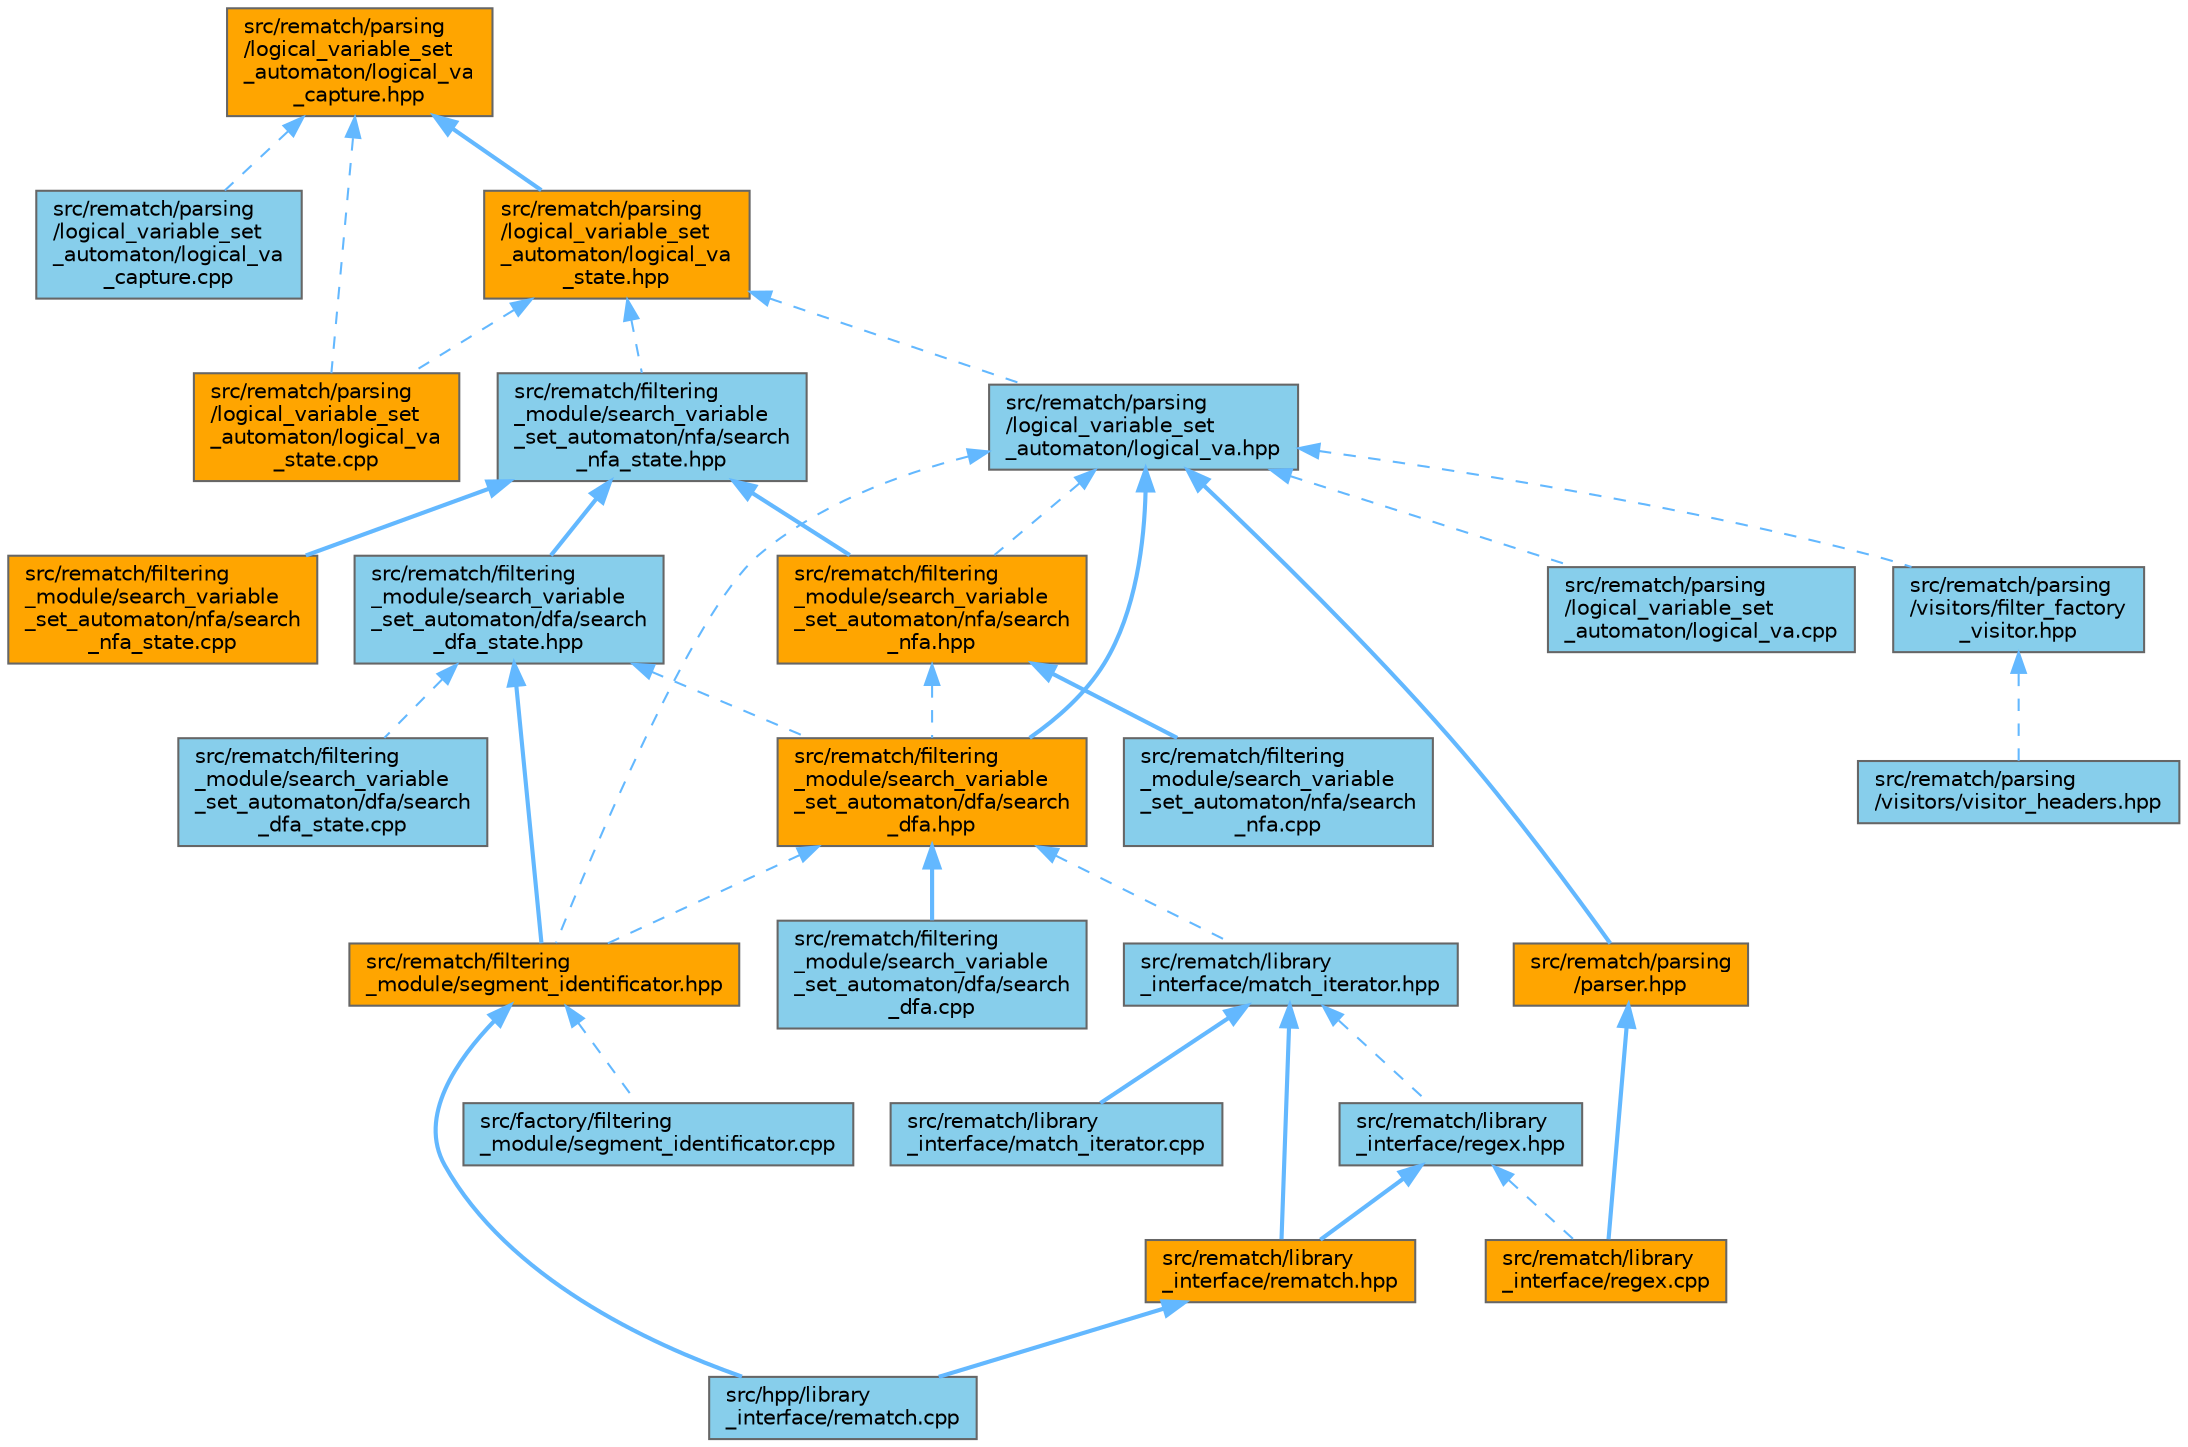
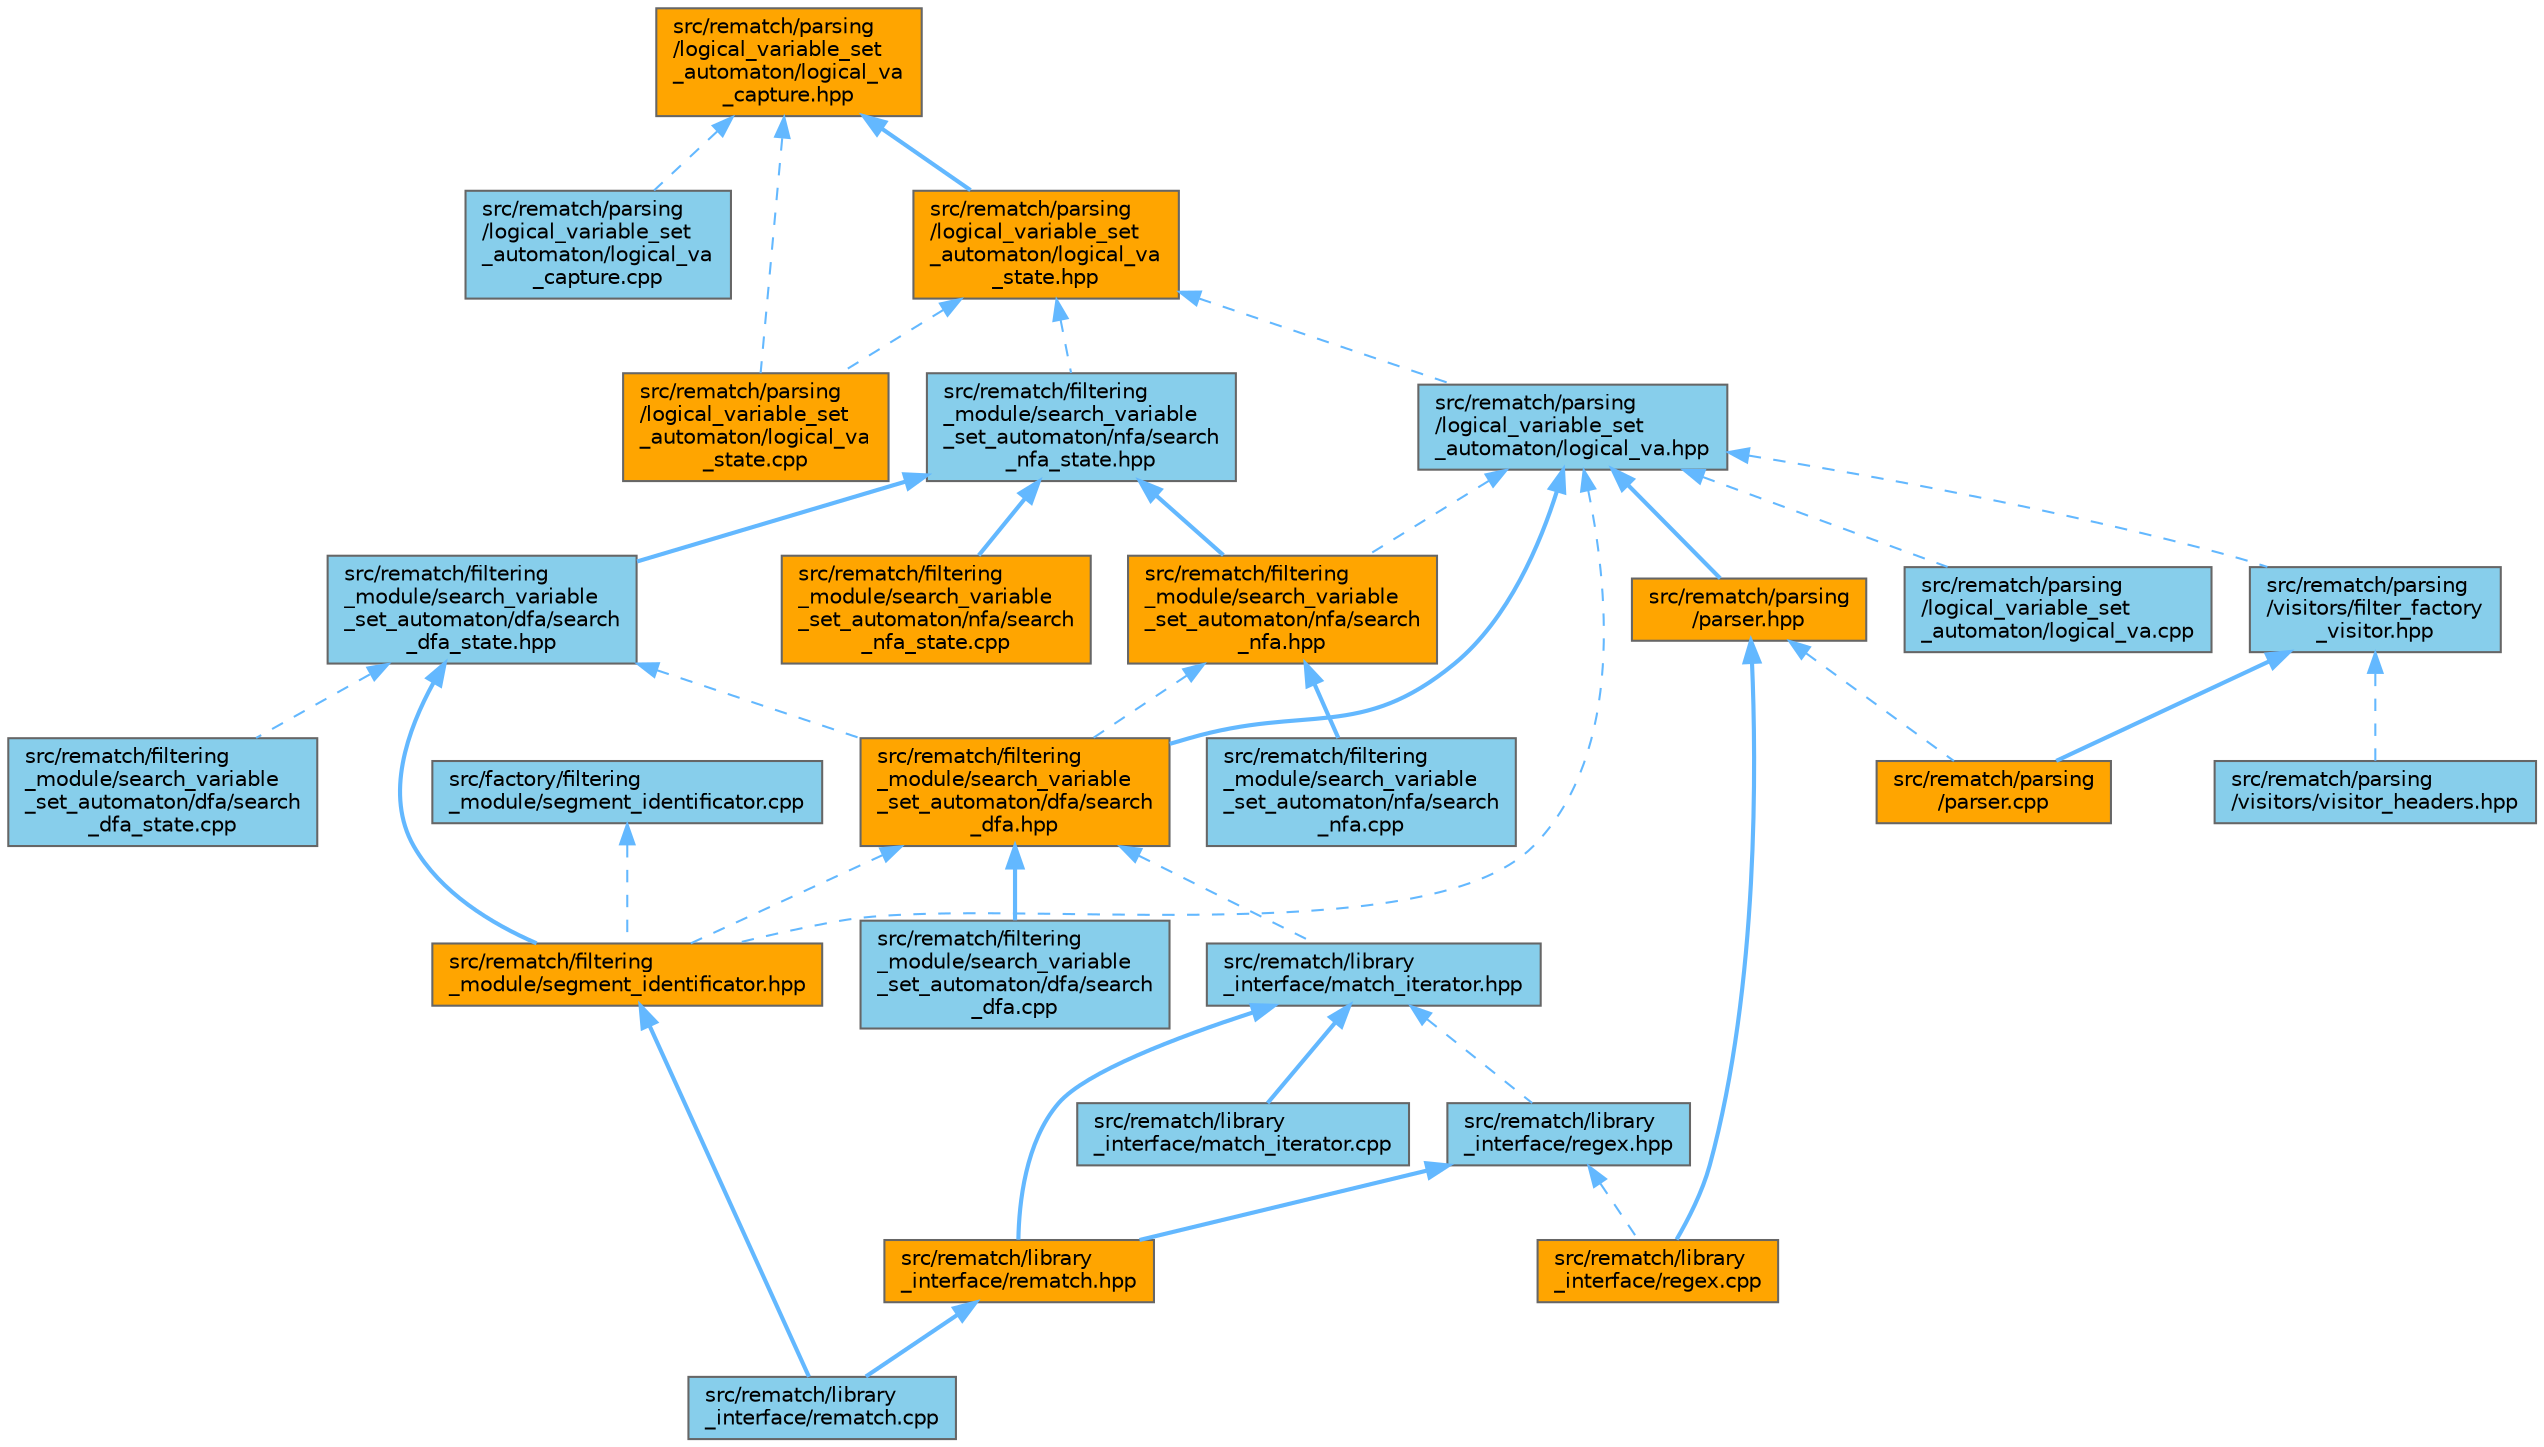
none -> (1994, 792)
(608, 1063) -> (627, 894)
(843, 1408) -> (822, 1408)
